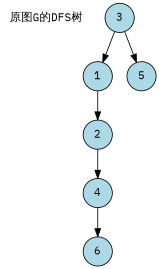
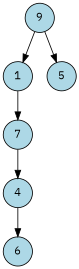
(47, 18) -> none
(120, 18) -> (40, 18)
(98, 135) -> (18, 135)
